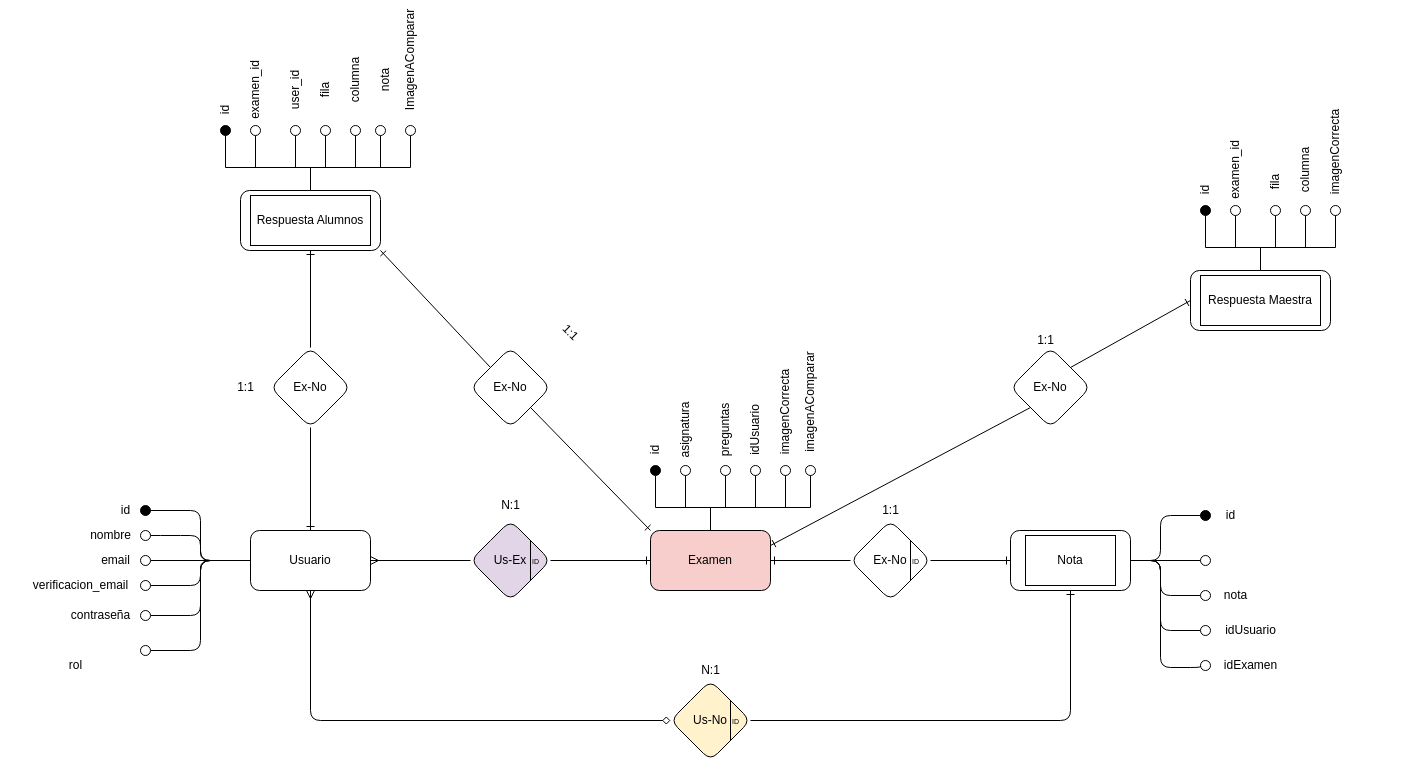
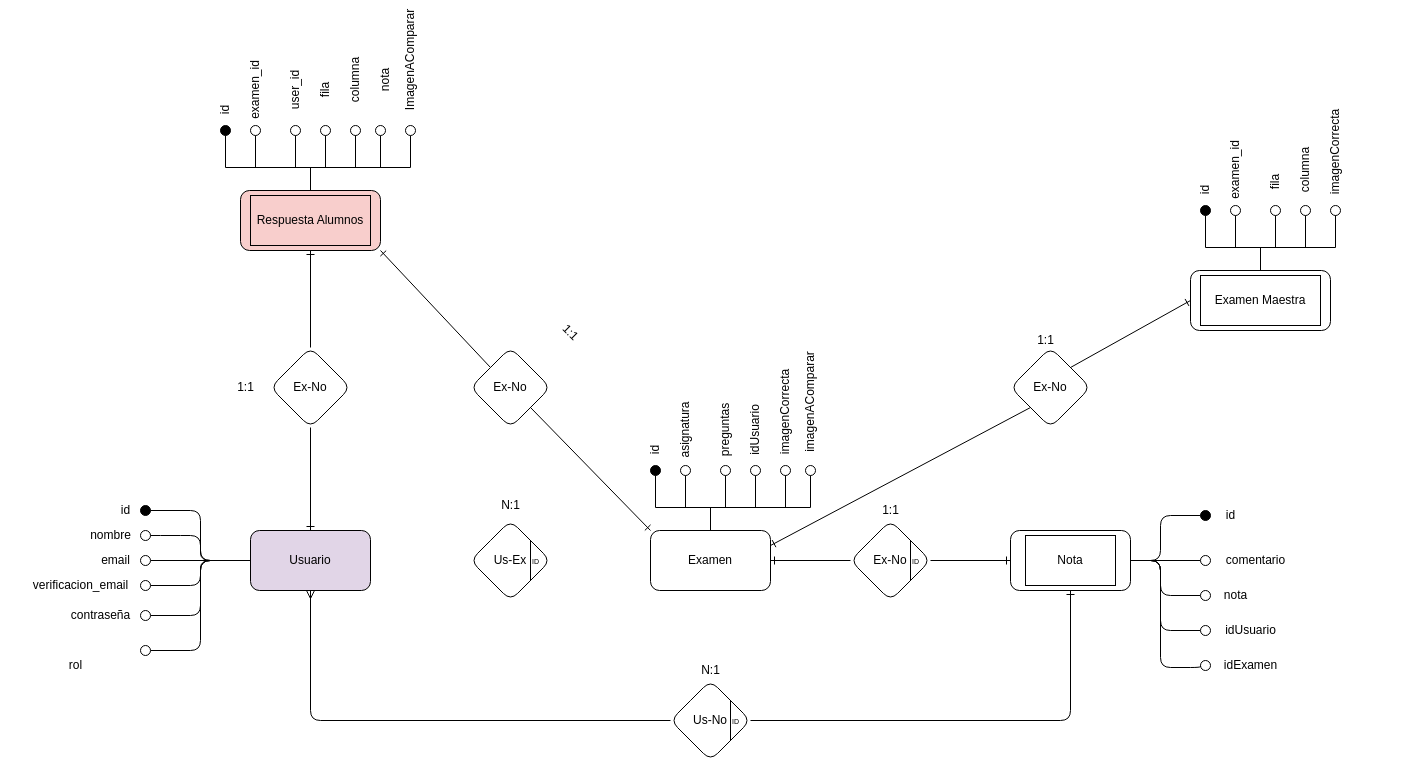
(311, 221) -> (311, 221)
(1261, 301) -> (1261, 301)
(311, 561) -> (311, 561)
(421, 561) -> none
(511, 561) -> (511, 561)
(601, 561) -> none
(711, 561) -> (711, 561)
none -> (1256, 561)
(662, 721) -> (666, 721)
(711, 721) -> (711, 721)
